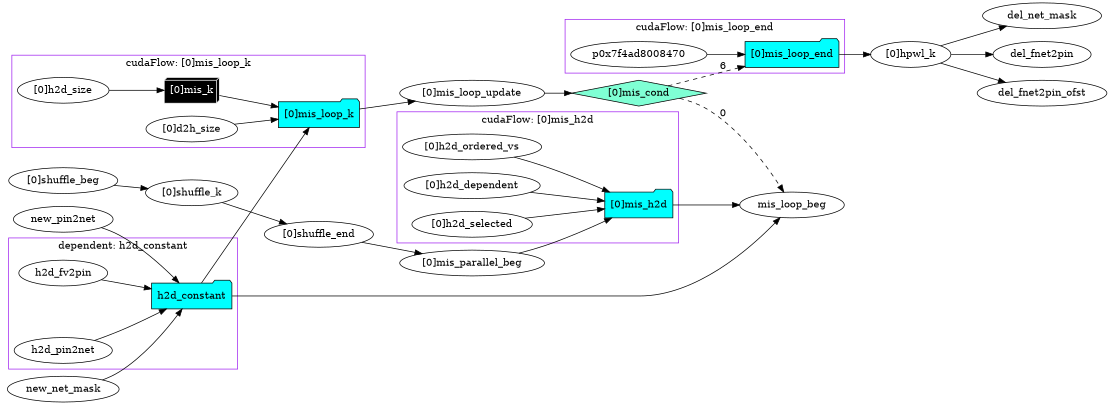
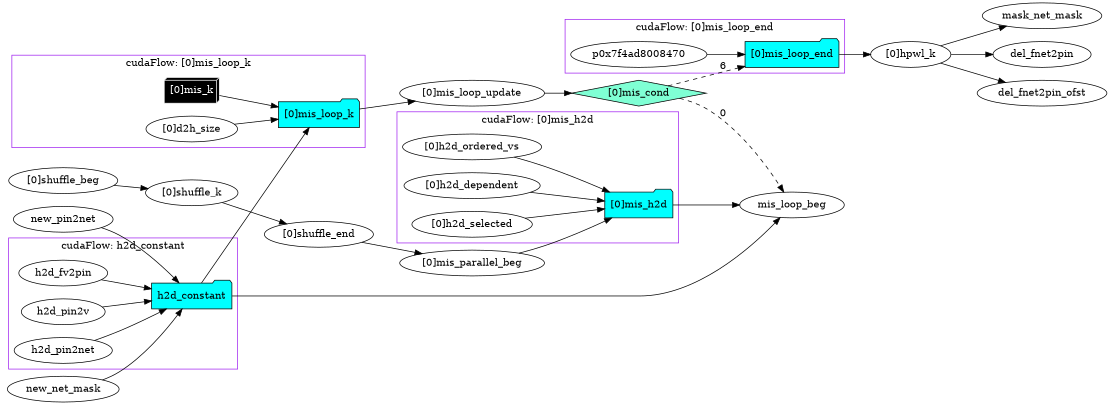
(1042, 16) -> (1042, 16)
(63, 90) -> none
(123, 246) -> (123, 246)
none -> (63, 312)
